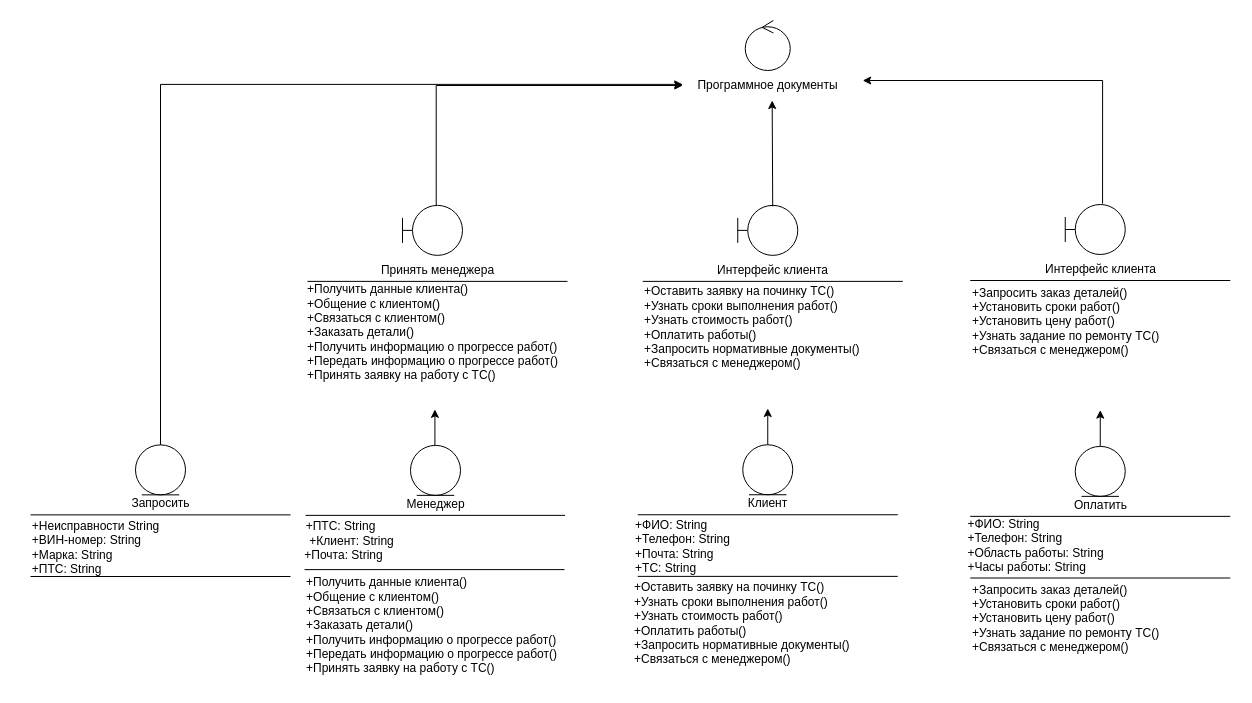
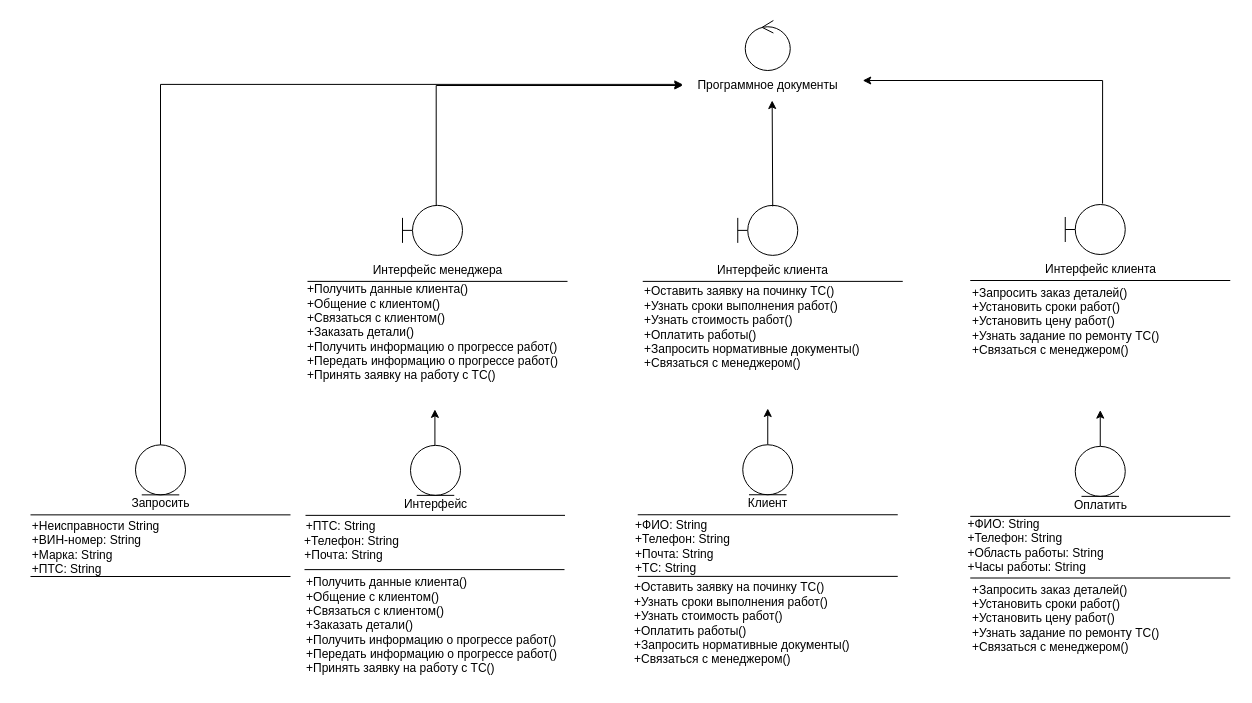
(438, 271) -> (438, 271)
(436, 505) -> (436, 505)
(352, 542) -> (352, 542)
